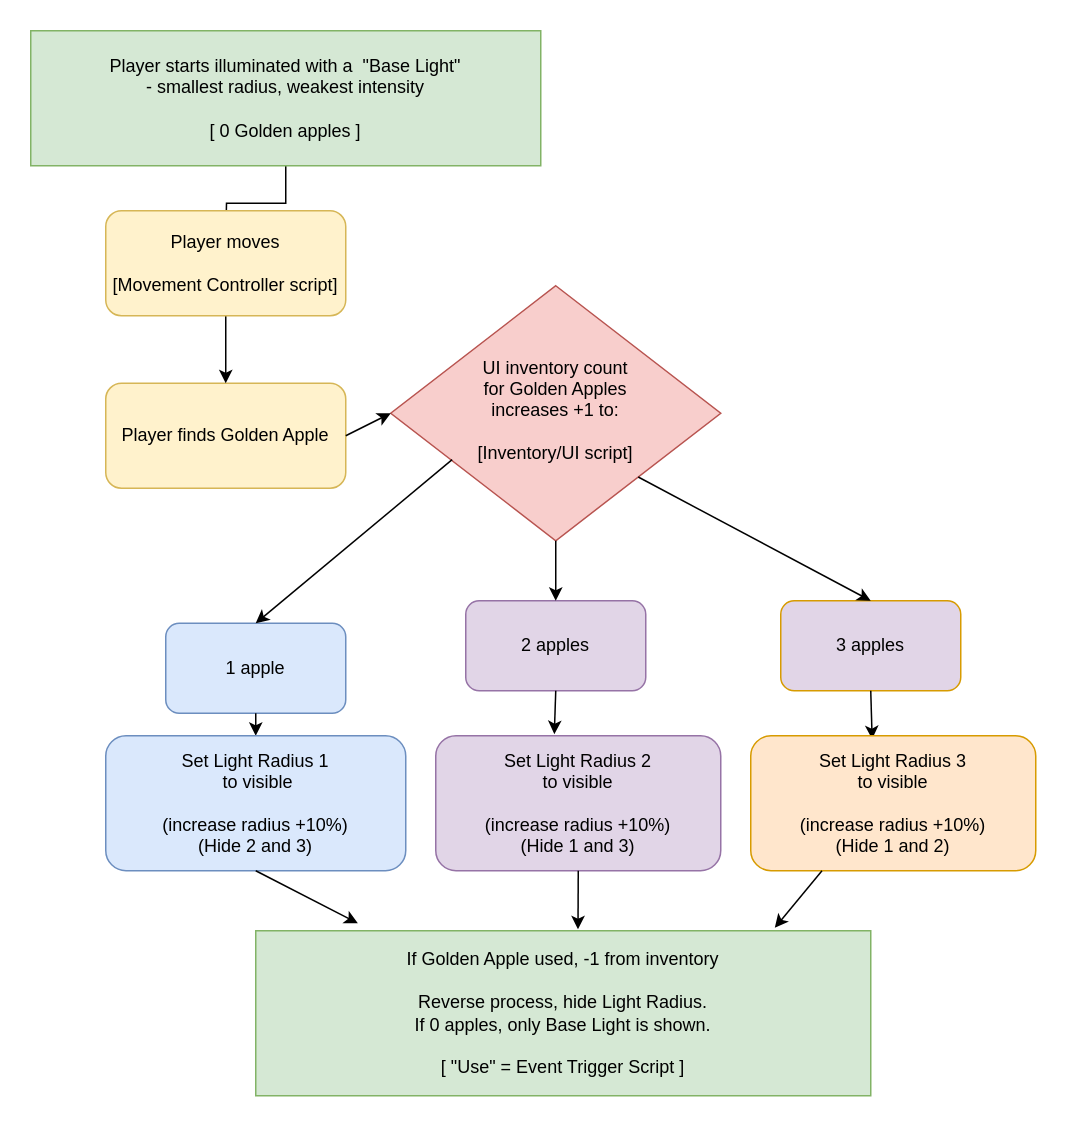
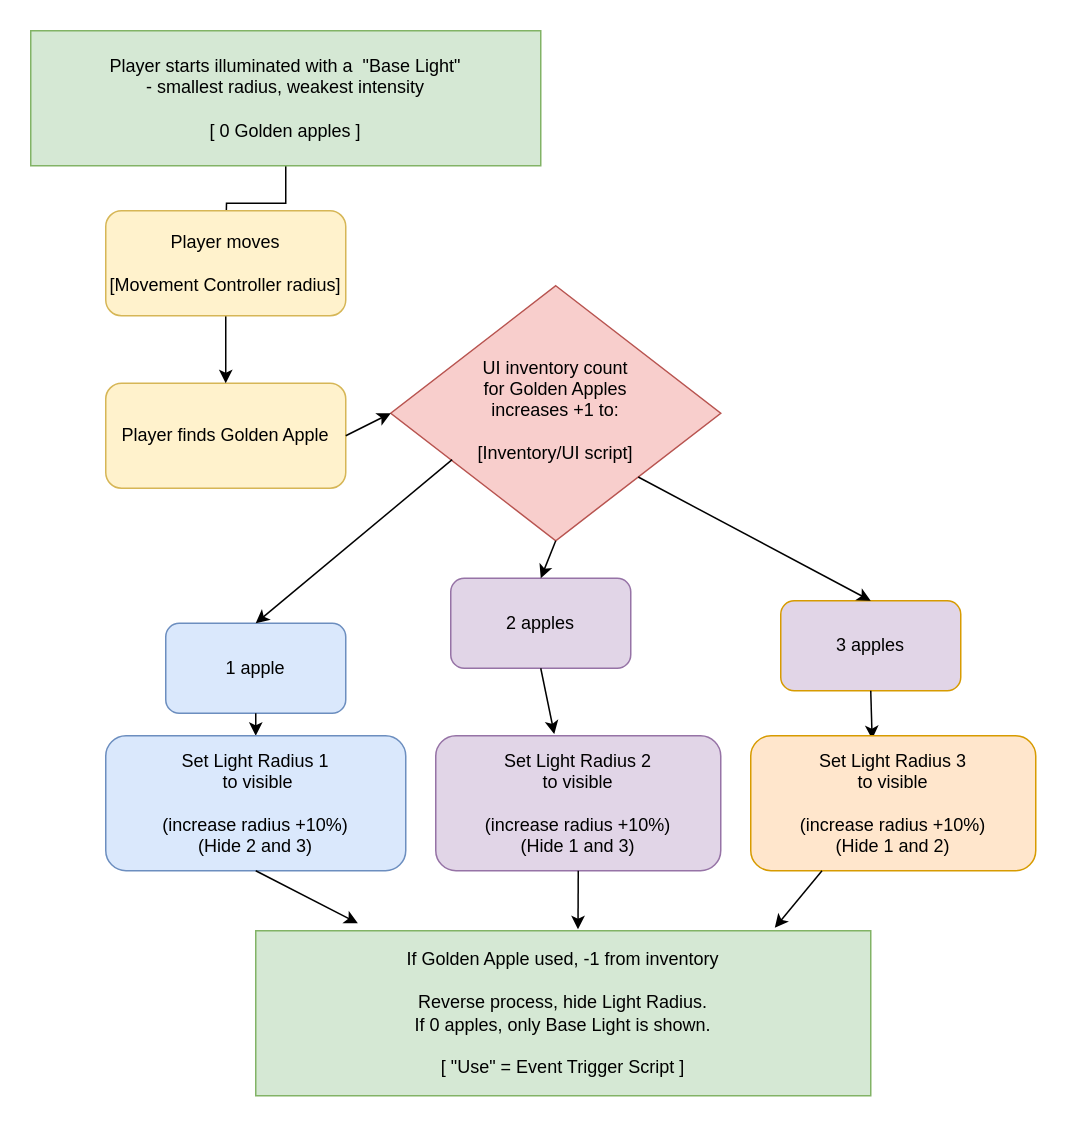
(226, 263) -> (226, 263)
(556, 646) -> (541, 623)
